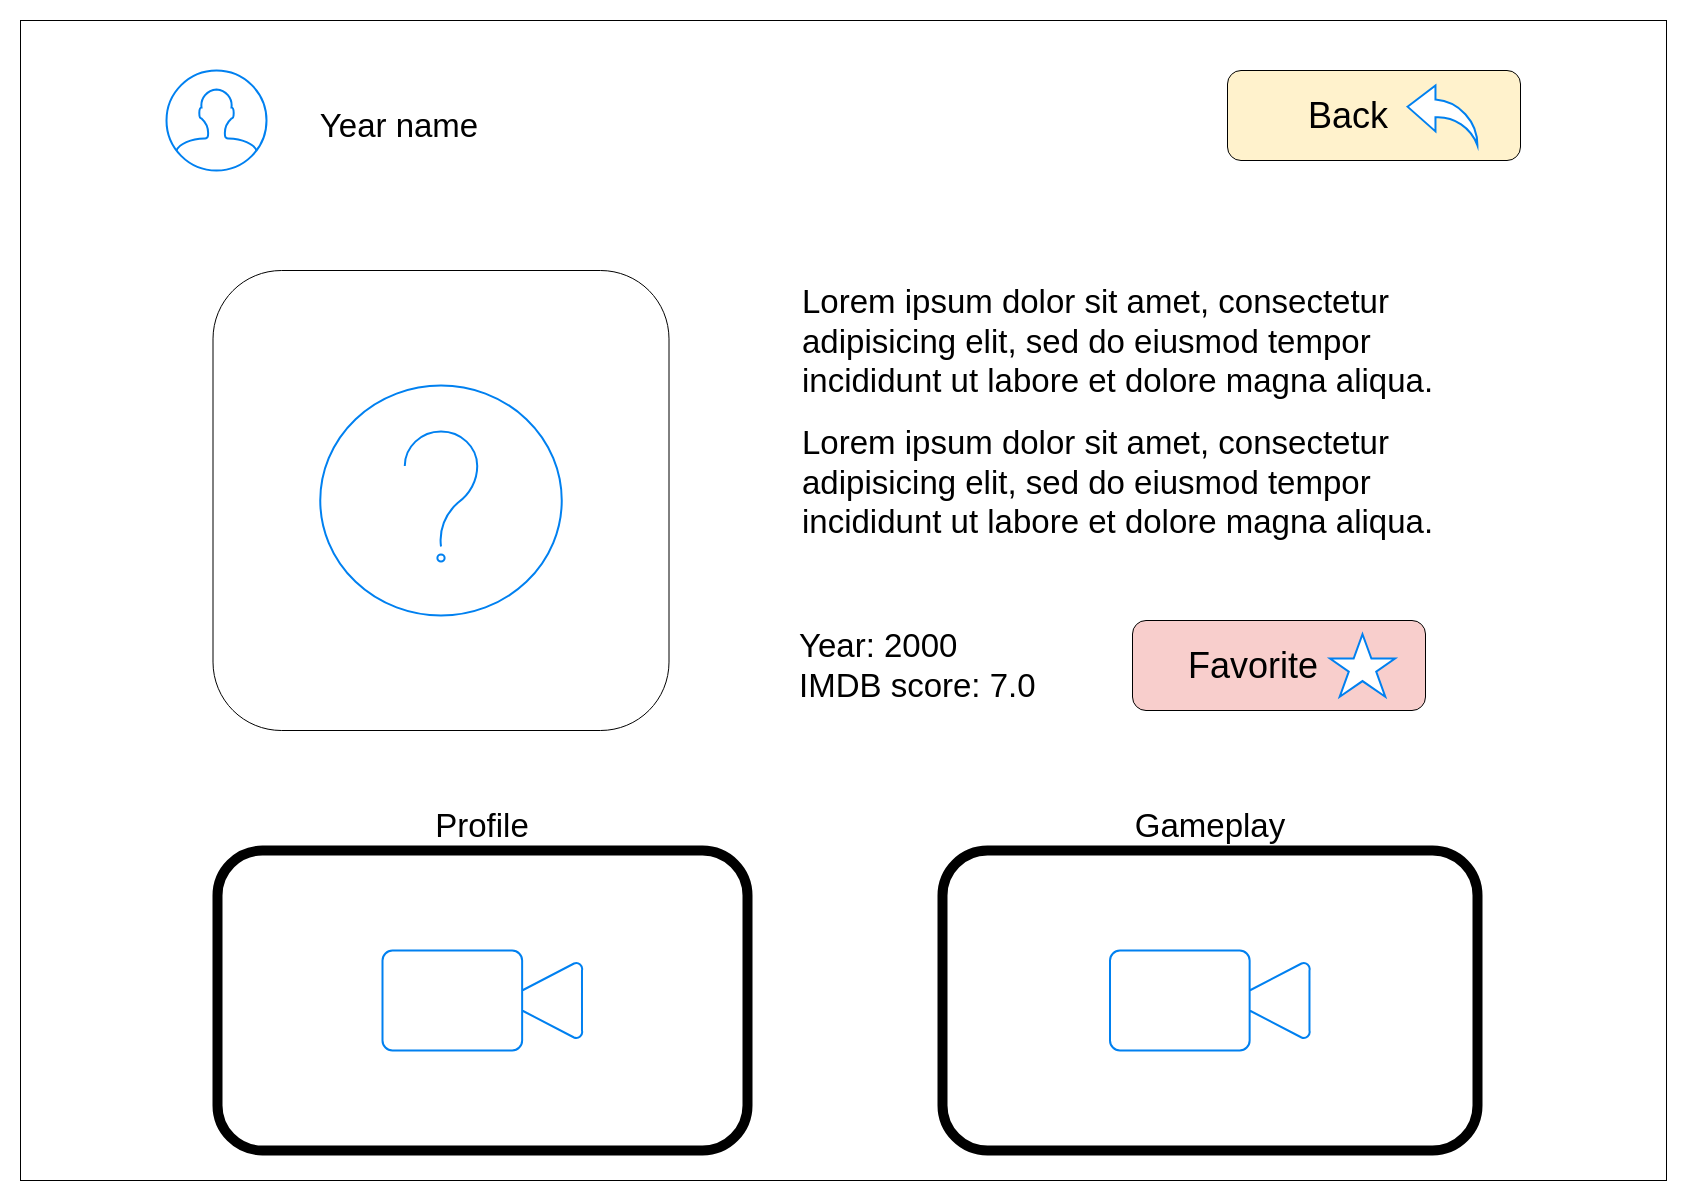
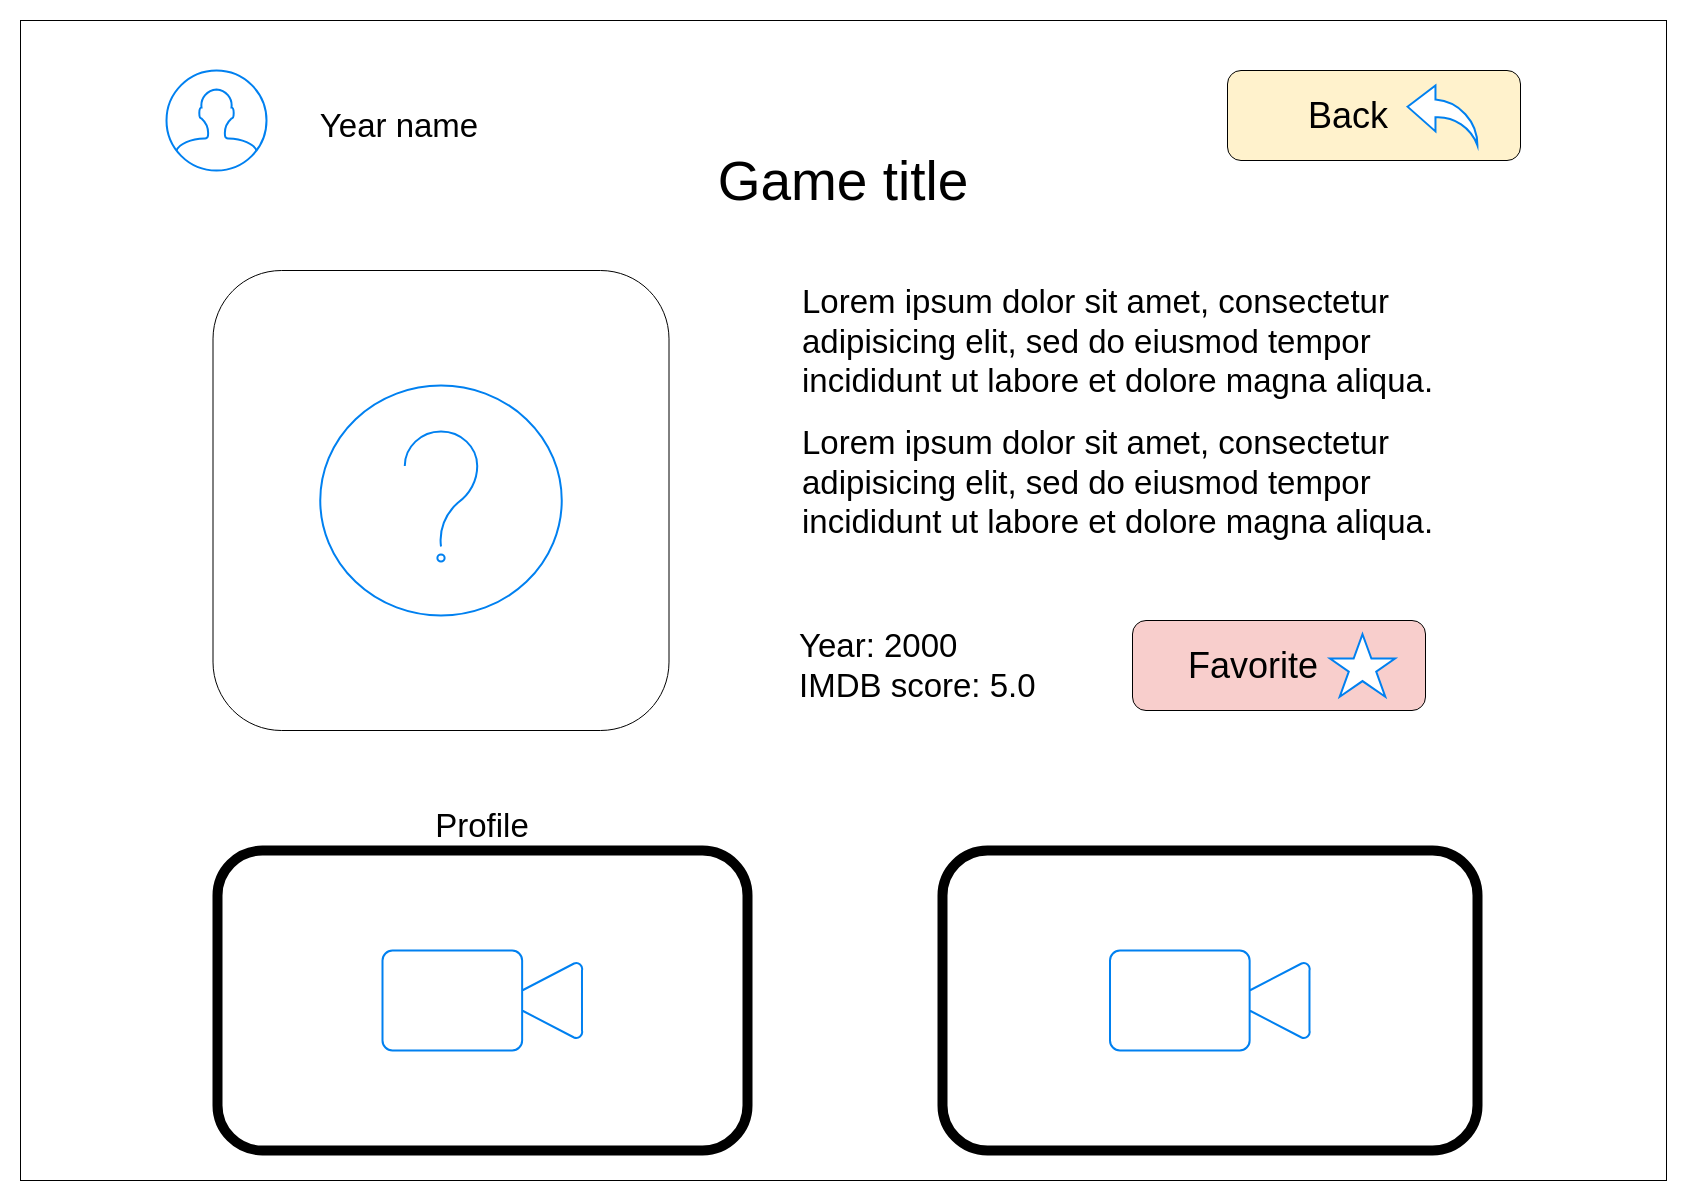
none -> (843, 181)
(921, 666) -> (921, 666)
(1210, 826) -> none
